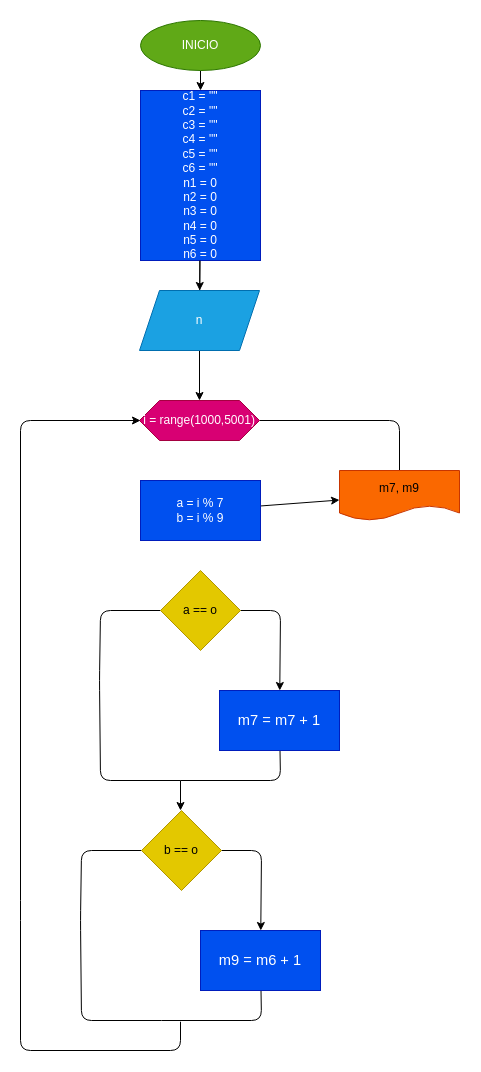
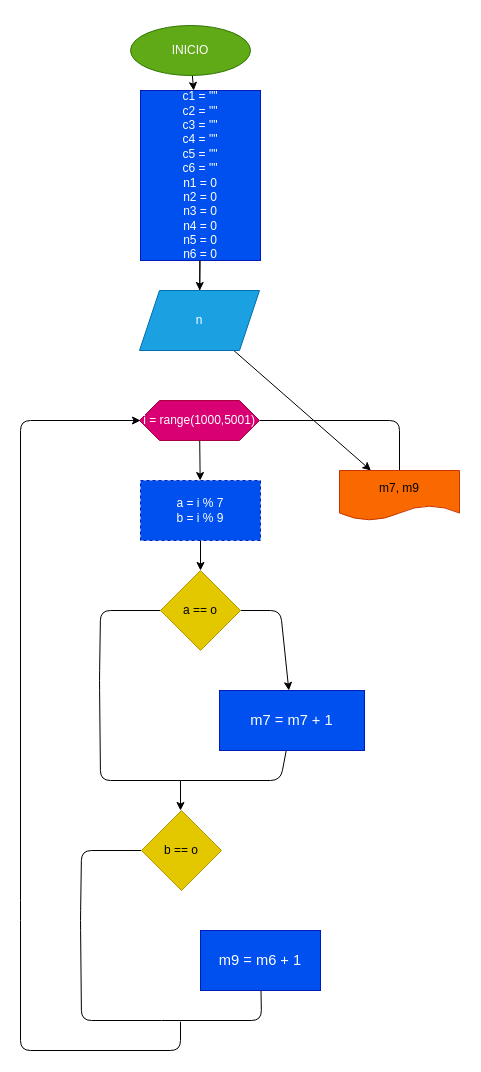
(201, 46) -> (191, 51)
(200, 372) -> (300, 408)
none -> (200, 457)
(297, 503) -> (201, 552)
(201, 511) -> (201, 511)
(280, 721) -> (292, 721)
(261, 872) -> none
